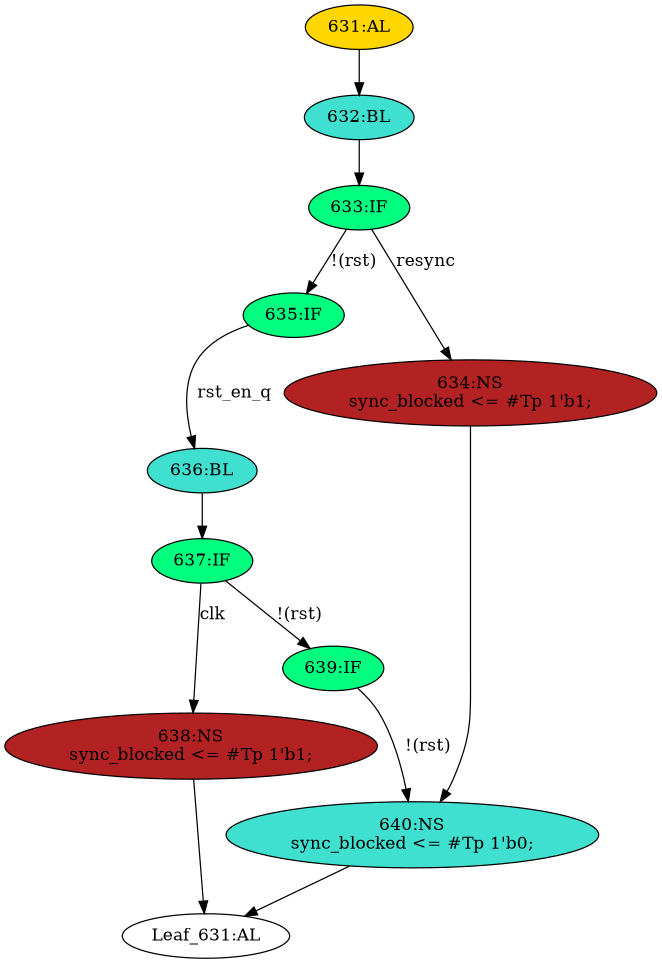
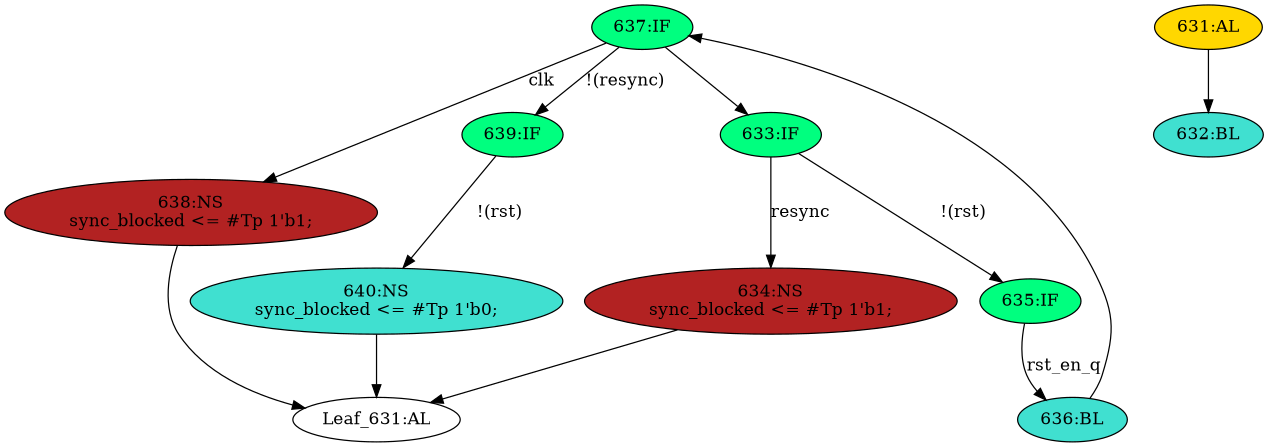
(359, 156) -> (702, 77)
(470, 611) -> (560, 364)
(299, 615) -> (625, 81)
